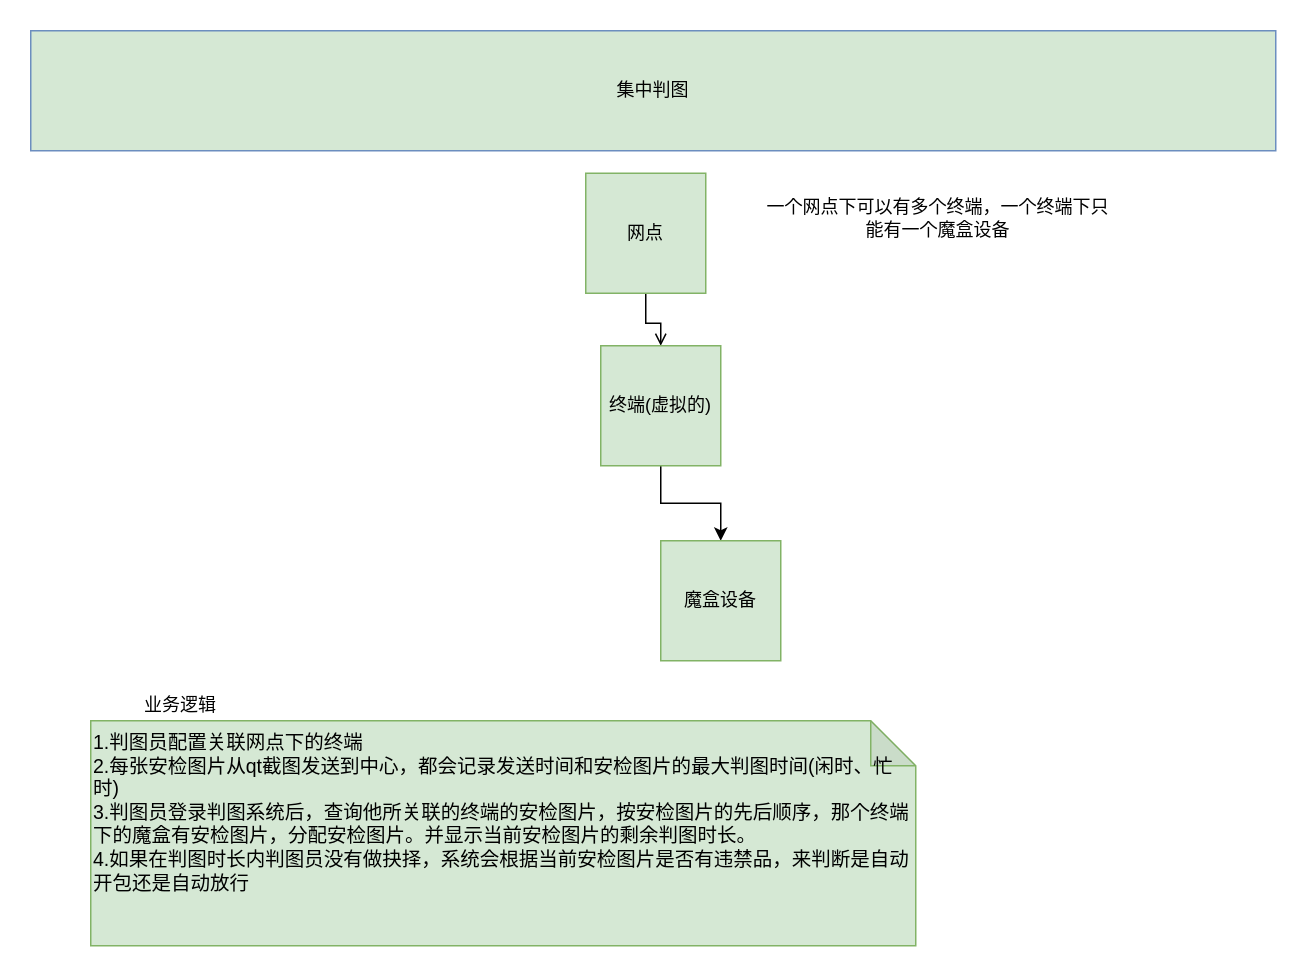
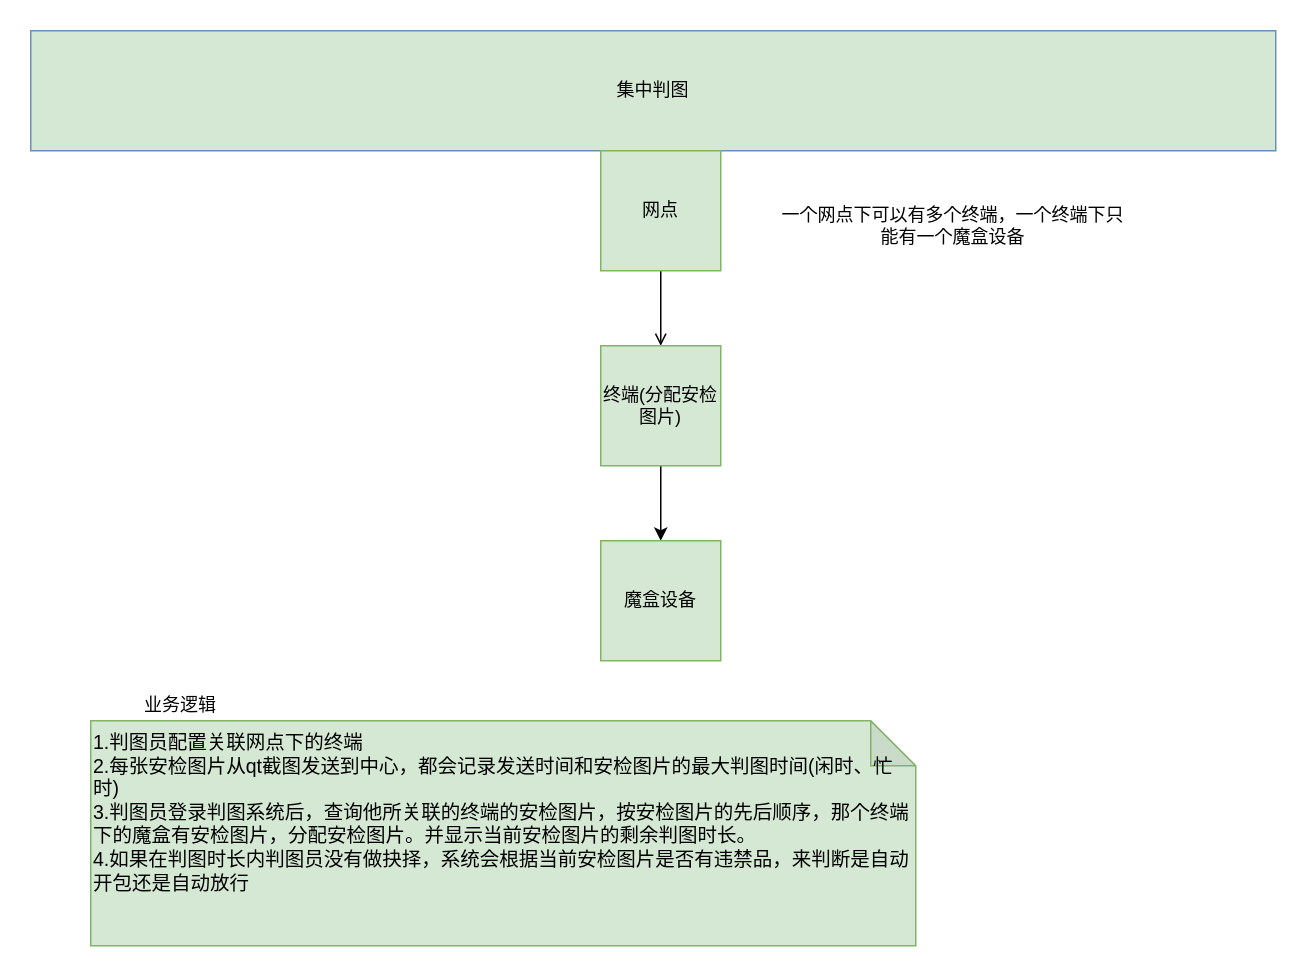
(938, 218) -> (953, 226)
(646, 233) -> (661, 211)
(661, 406) -> (661, 406)
(721, 601) -> (661, 601)
